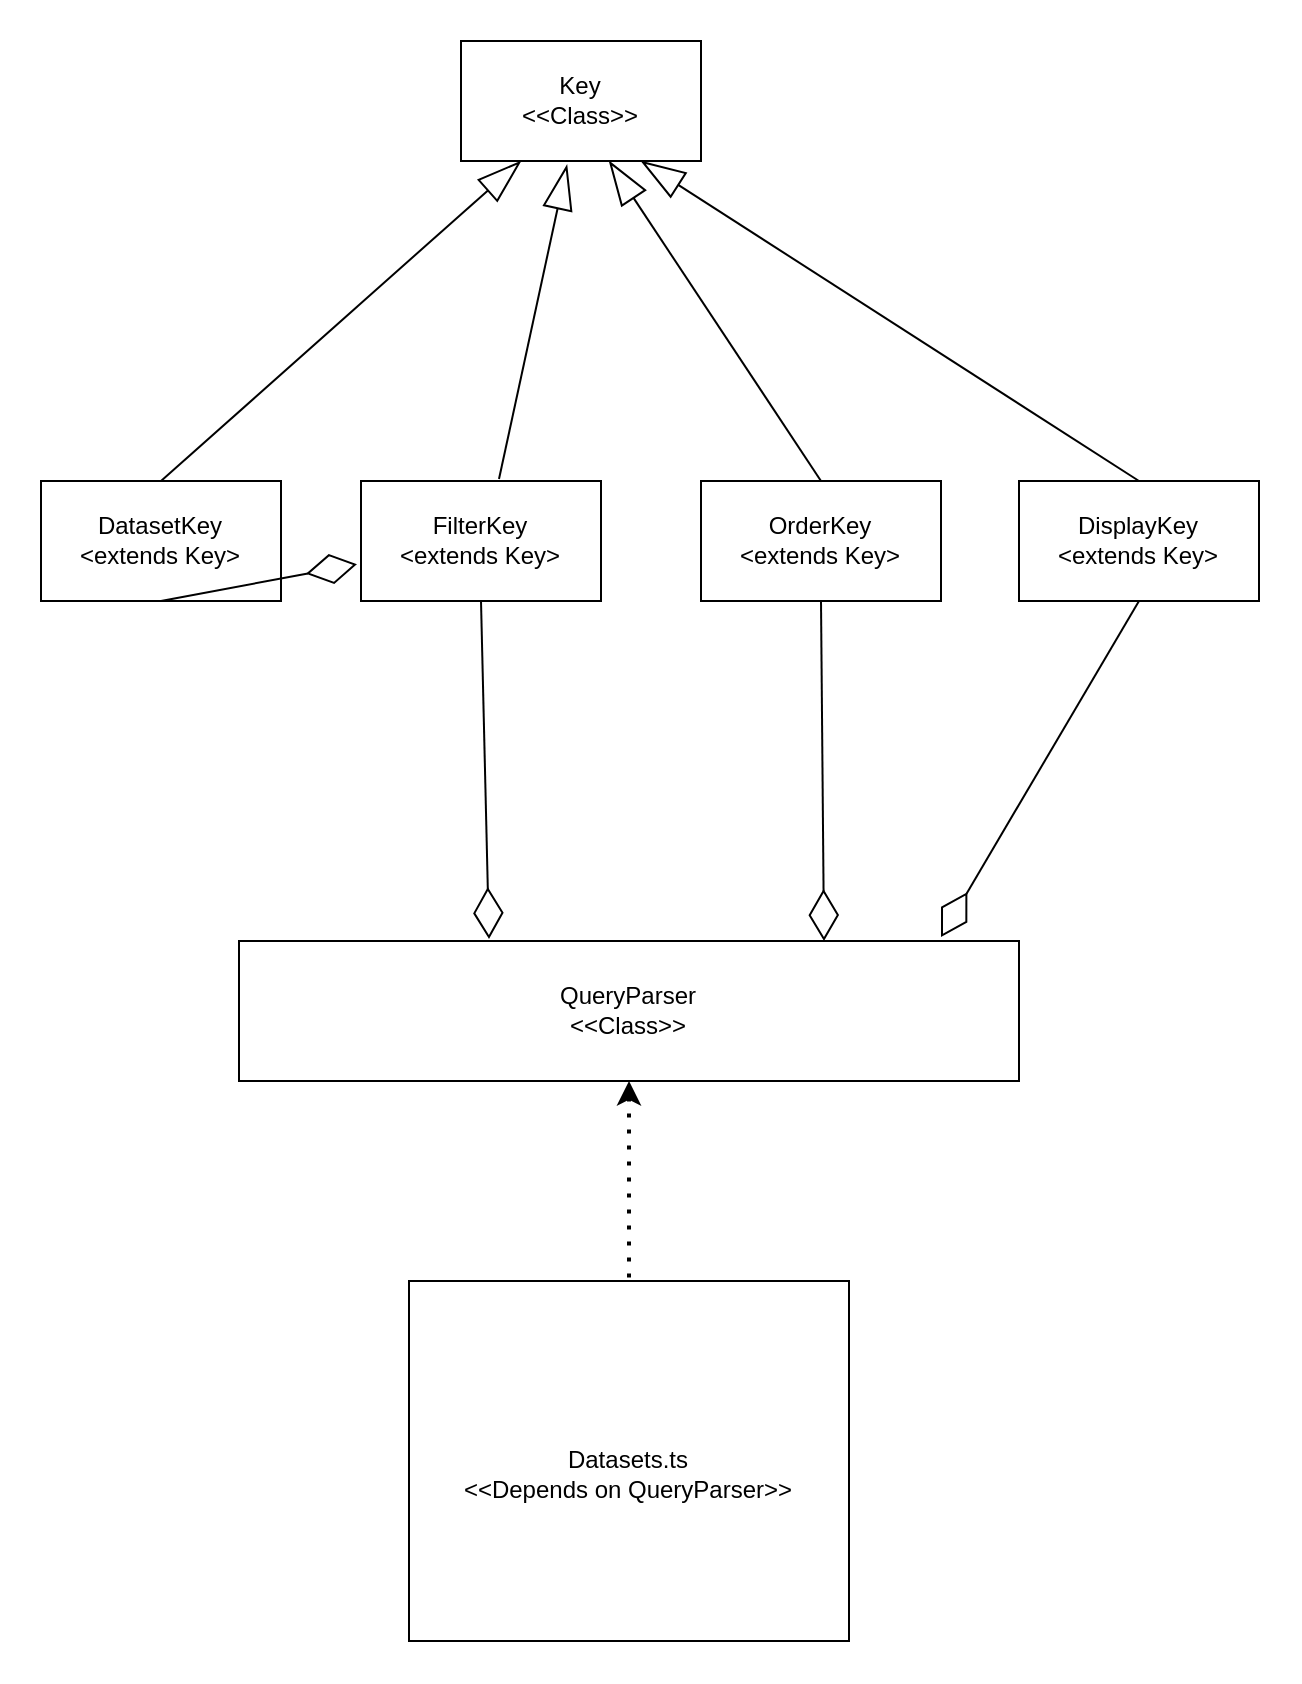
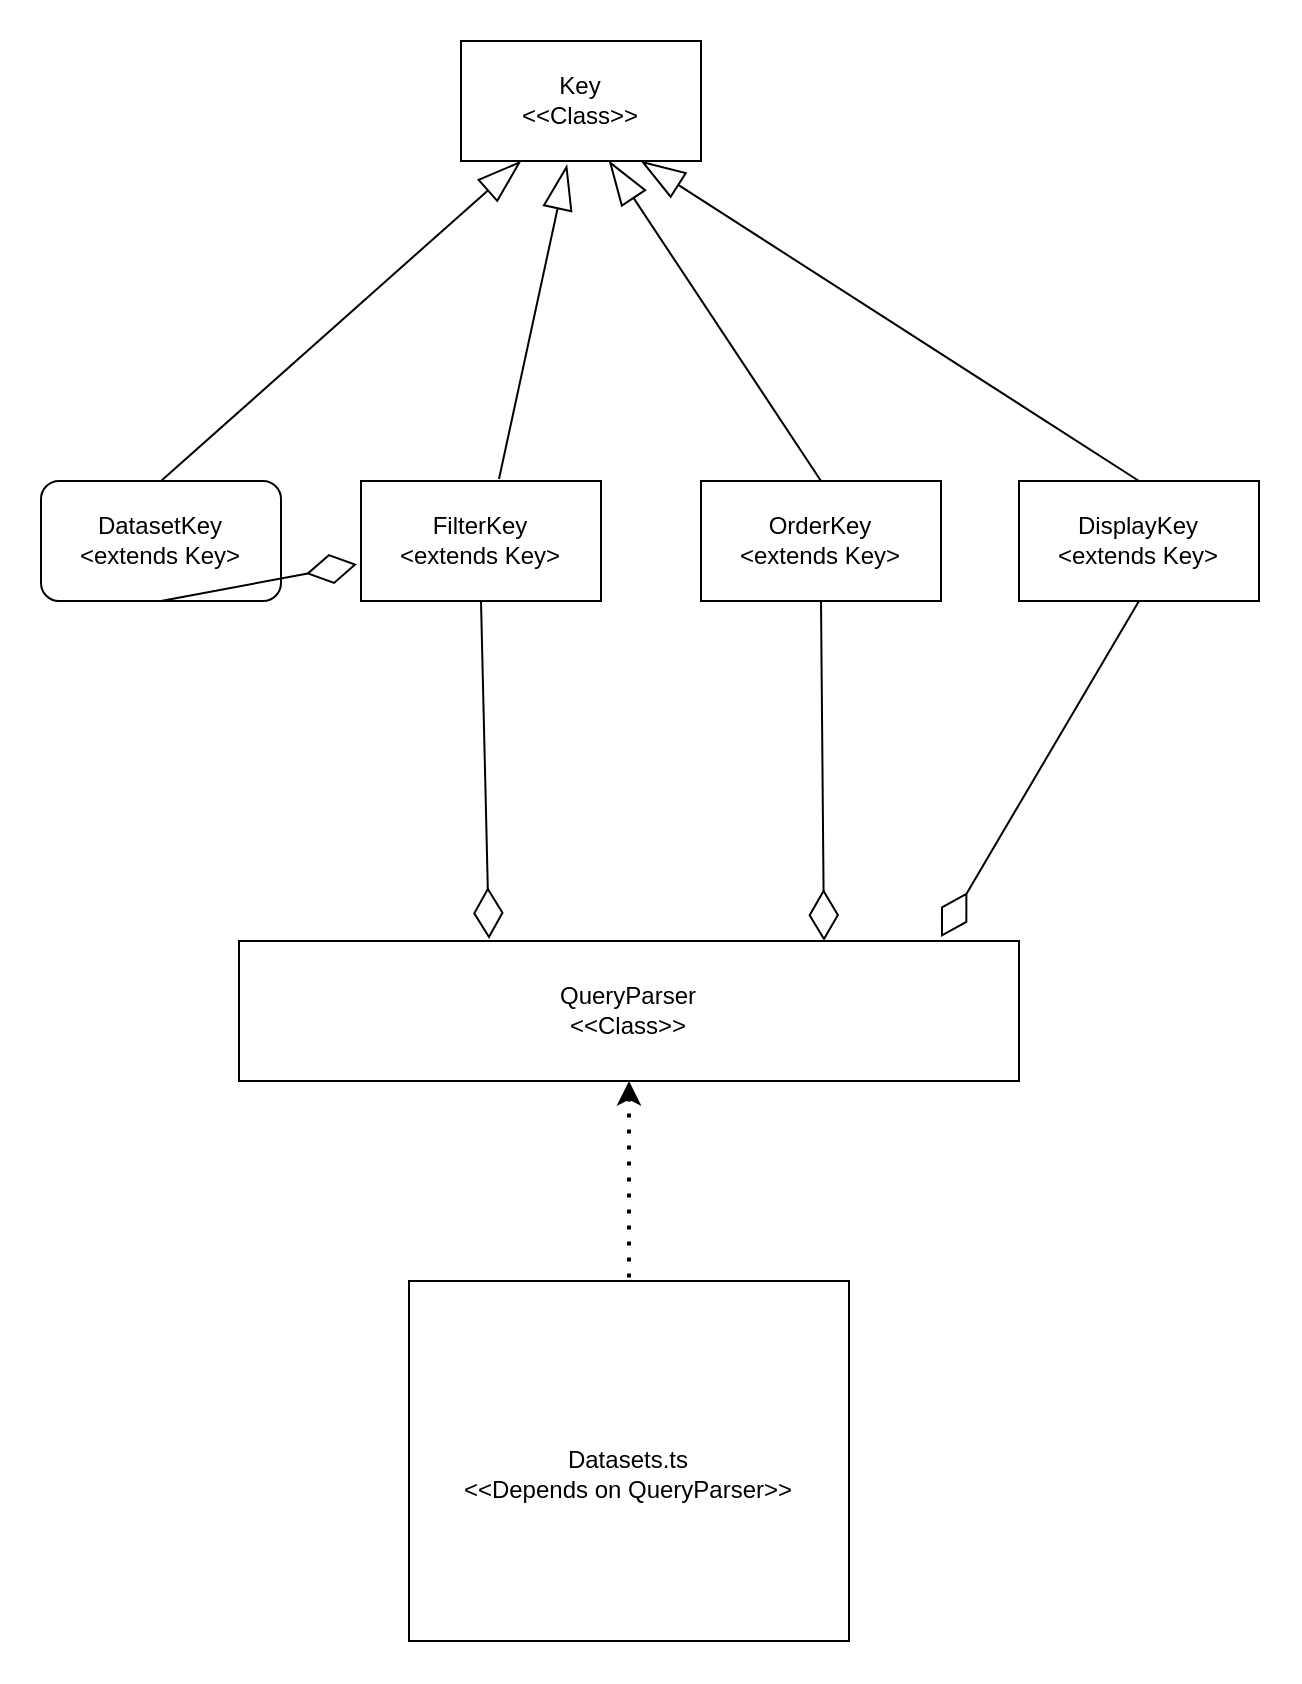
(161, 541) -> (161, 541)
